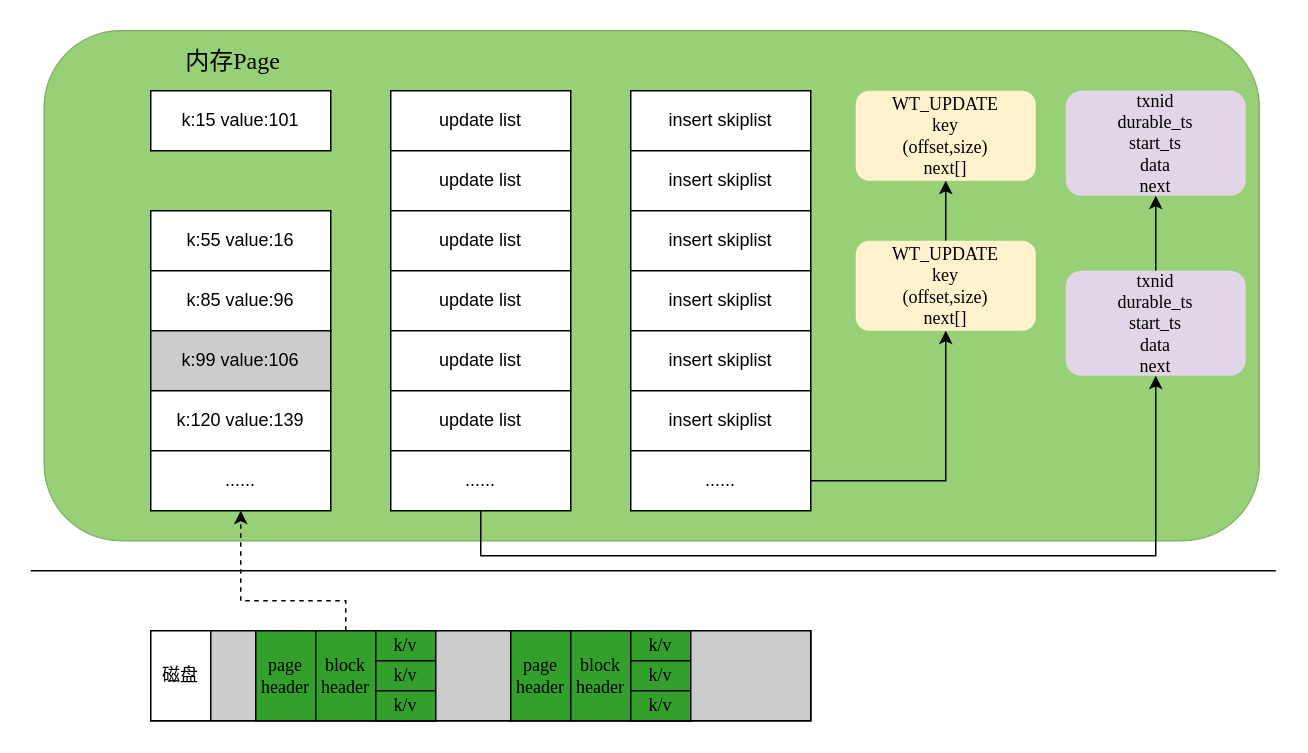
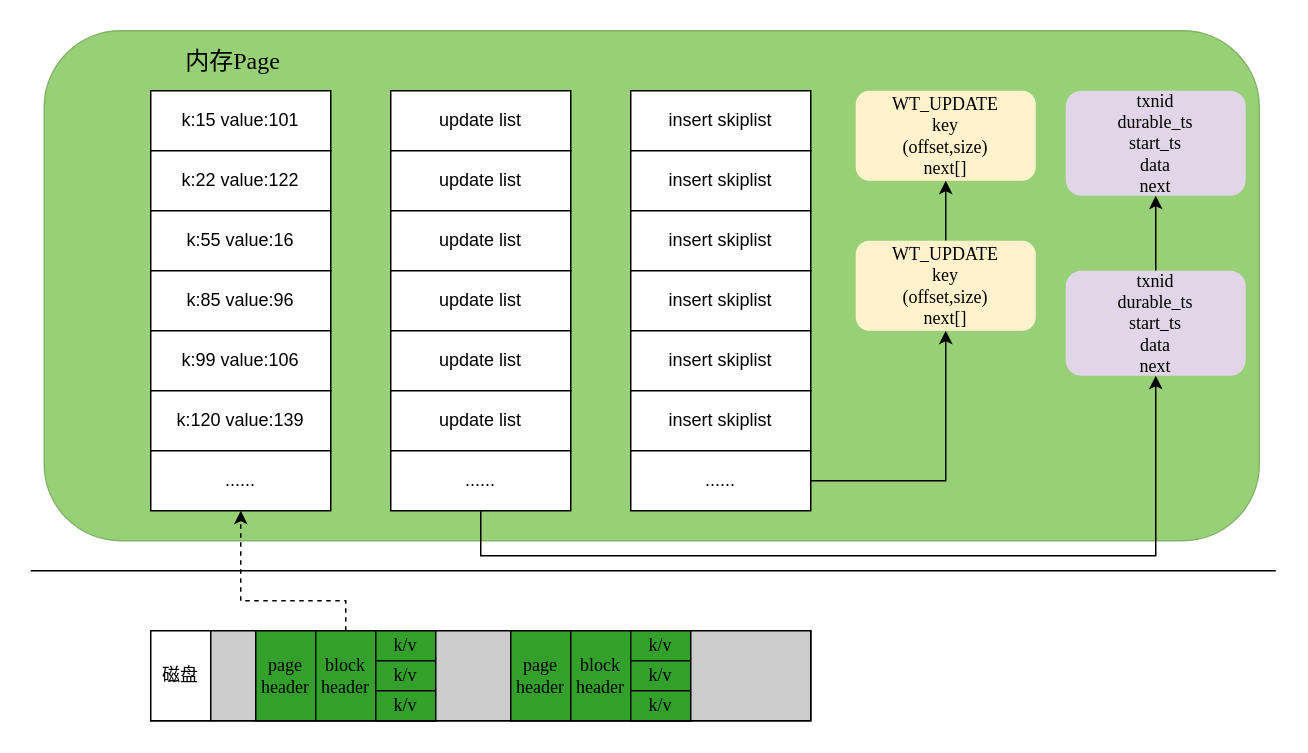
none -> (241, 181)
(241, 361) -> (241, 361)
